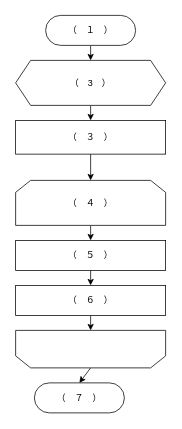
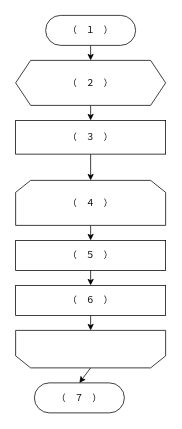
(90, 83) -> (90, 83)
